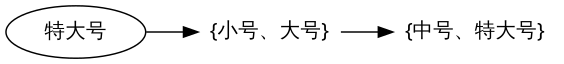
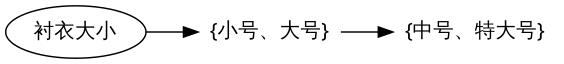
(76, 32) -> (76, 32)
